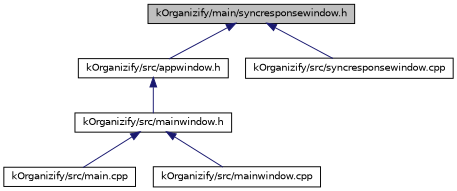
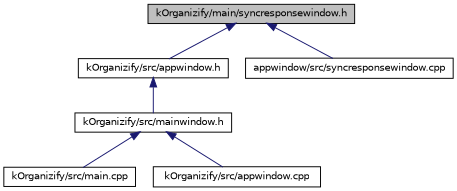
(349, 68) -> (349, 68)
(237, 177) -> (237, 177)
